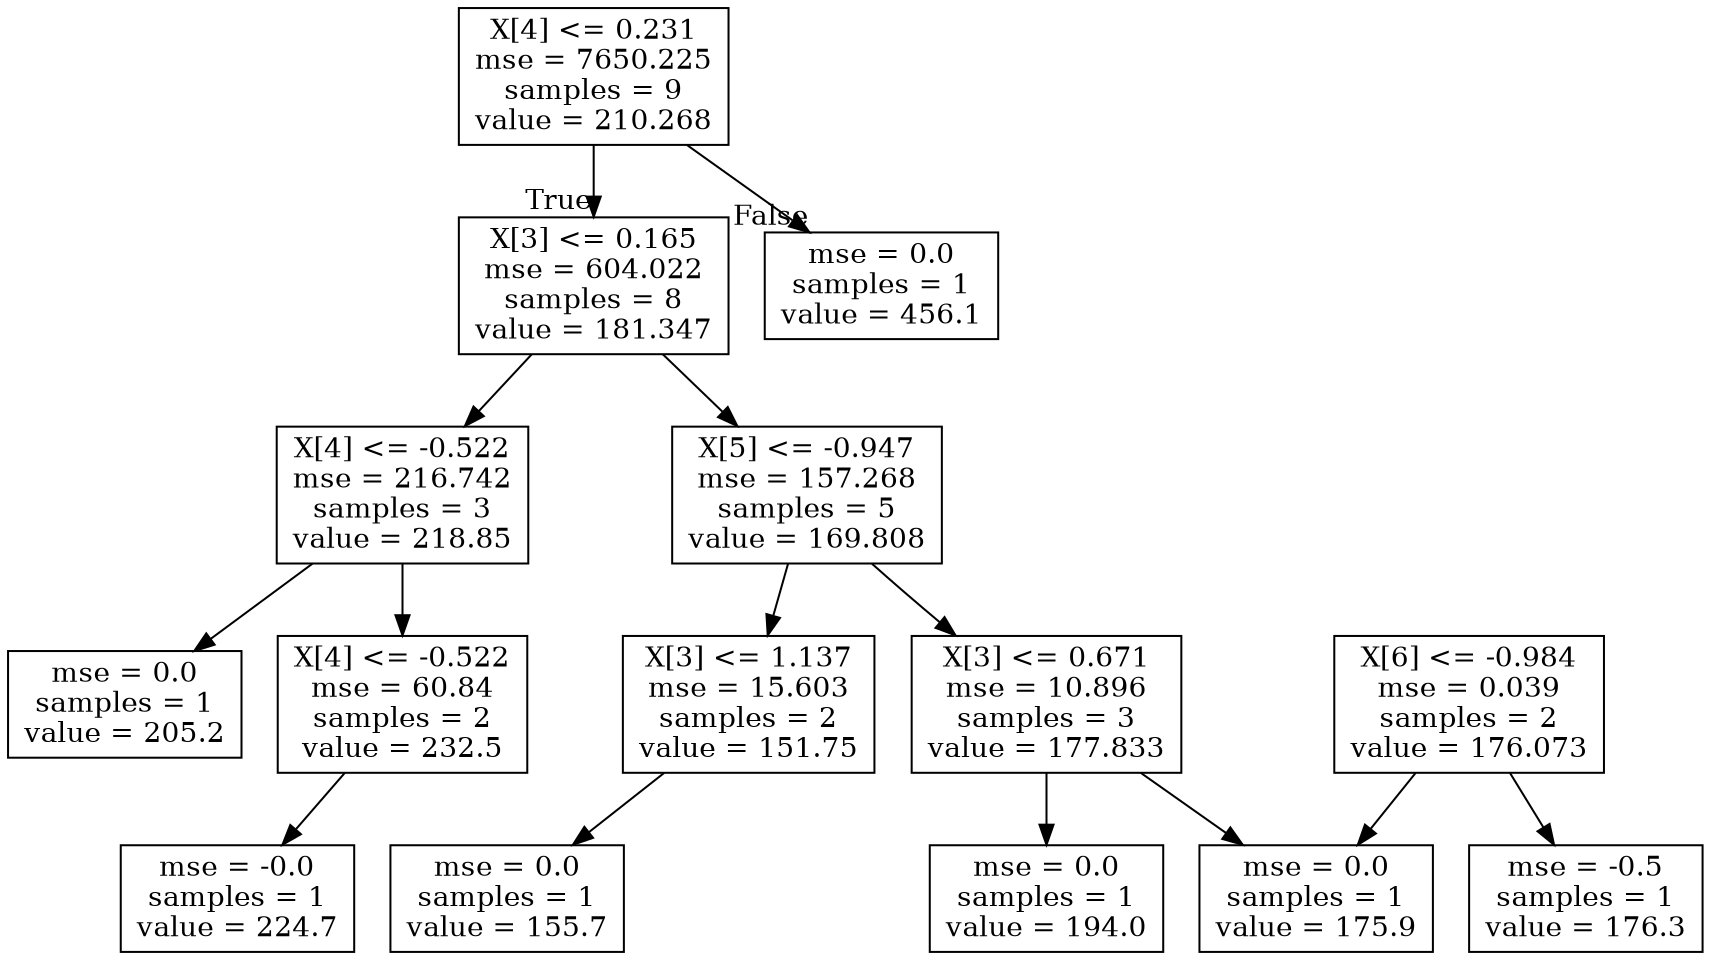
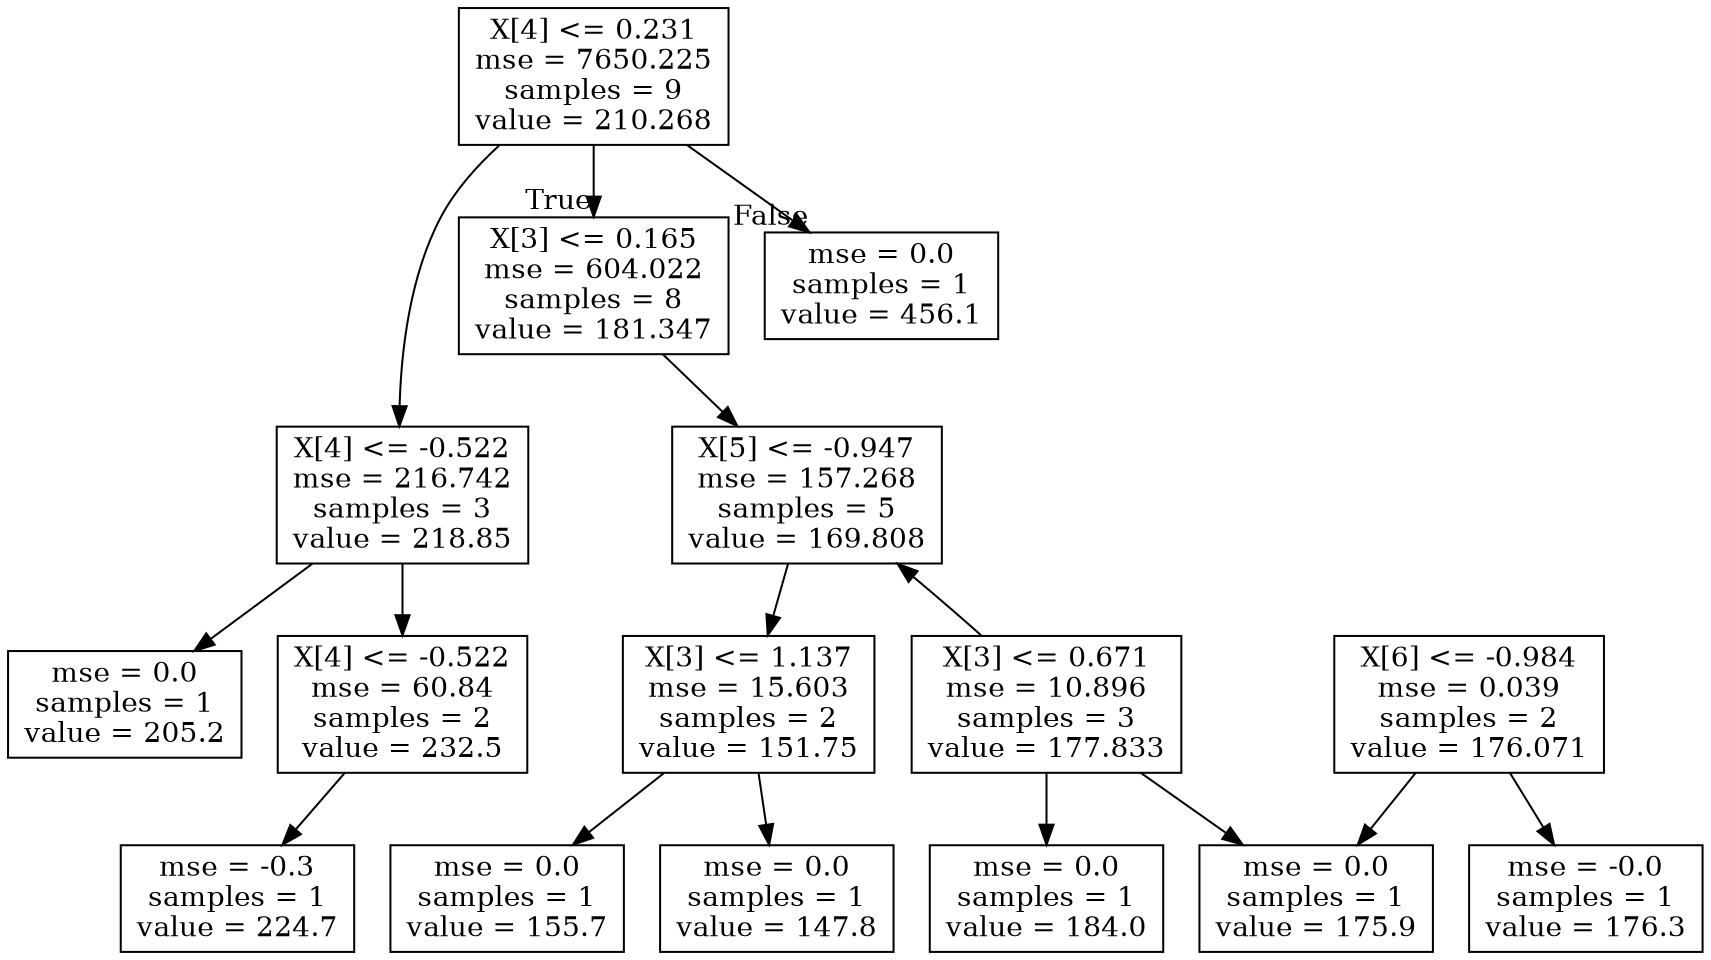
(505, 383) -> (421, 264)
(906, 593) -> (947, 606)
(1469, 704) -> (1469, 704)
(237, 899) -> (237, 899)
none -> (777, 899)
(1046, 899) -> (1046, 899)
(1586, 899) -> (1586, 899)
